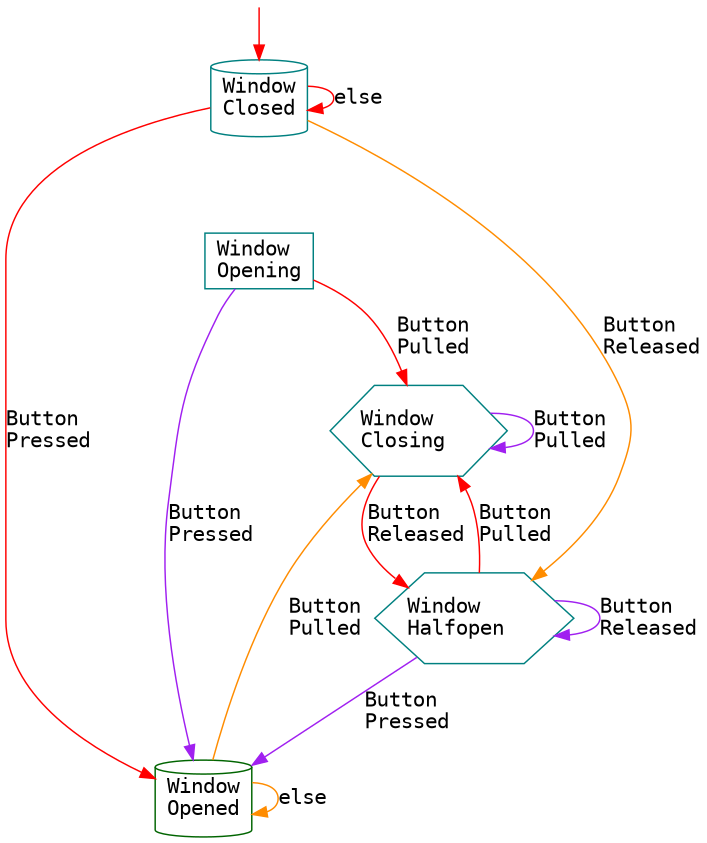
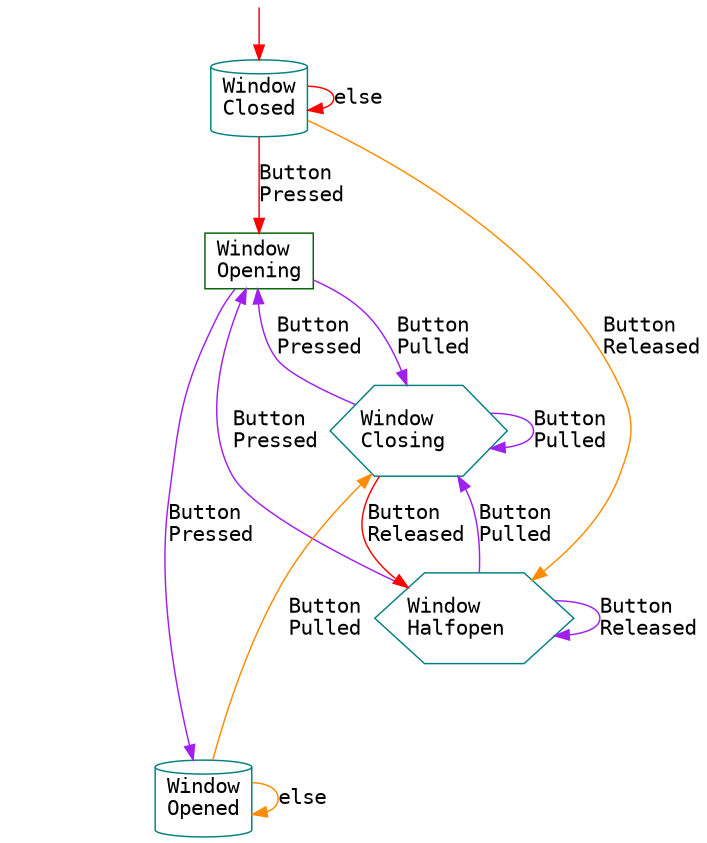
(259, 261) -> (259, 261)
(368, 316) -> (368, 316)
none -> (289, 370)
(6, 410) -> (259, 178)
(478, 530) -> (478, 530)
(341, 707) -> (242, 488)
(203, 799) -> (203, 799)
